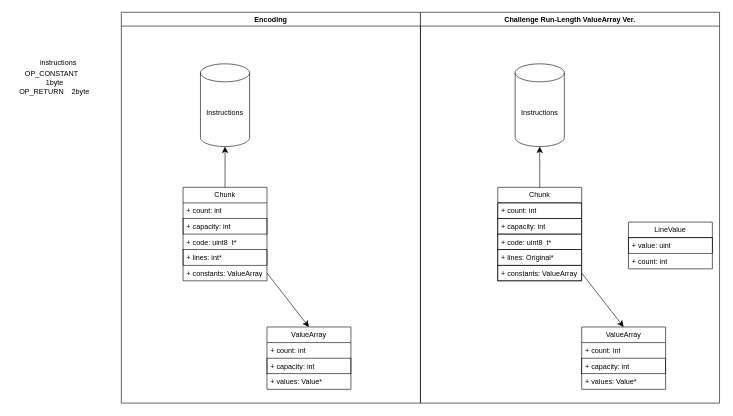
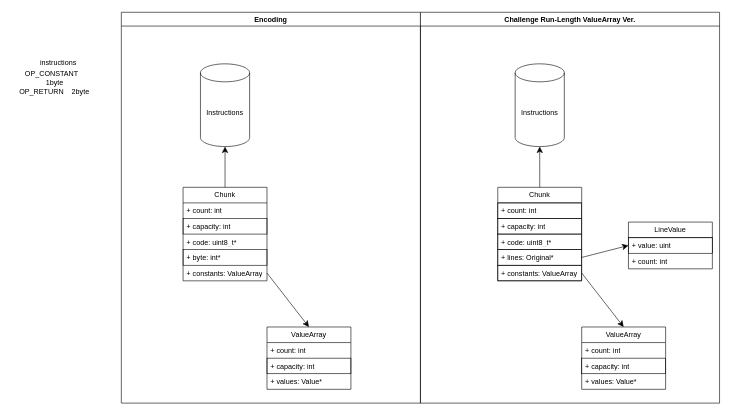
none -> (605, 252)
(207, 258) -> (207, 258)
